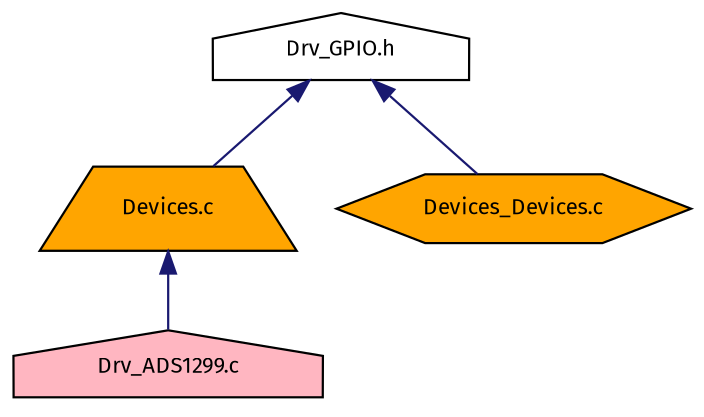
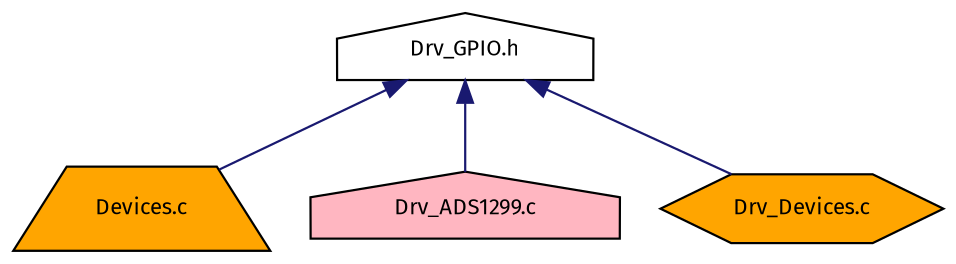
(514, 209) -> (802, 209)
(168, 302) -> (465, 138)
